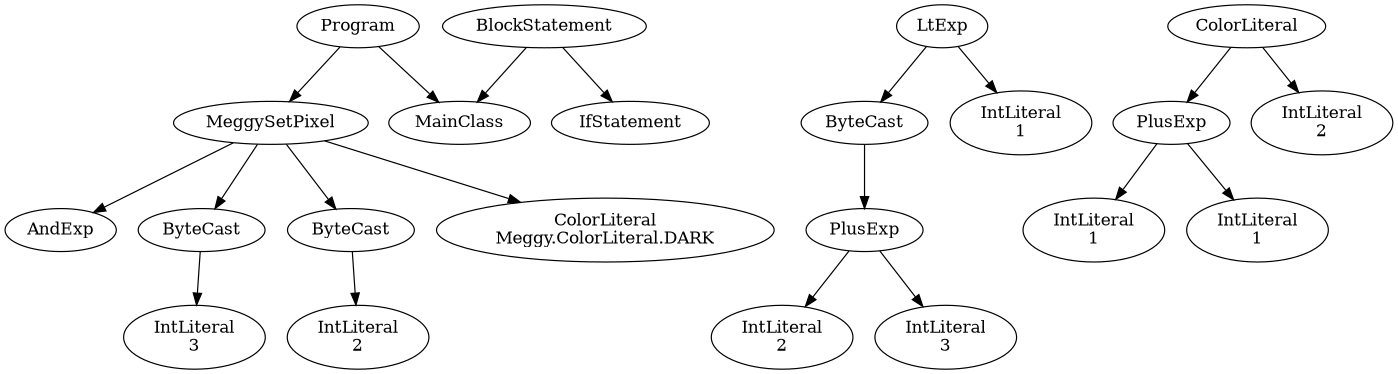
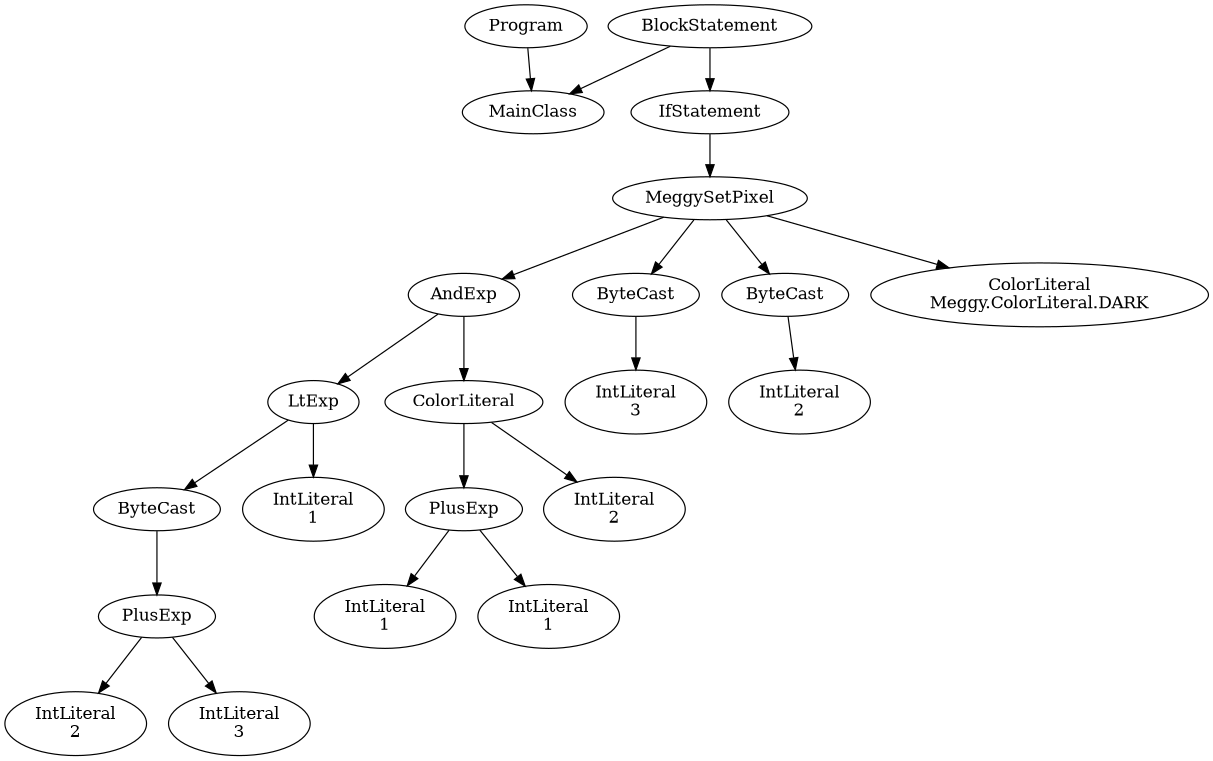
(319, 70) -> (710, 149)
none -> (464, 343)
none -> (393, 345)
